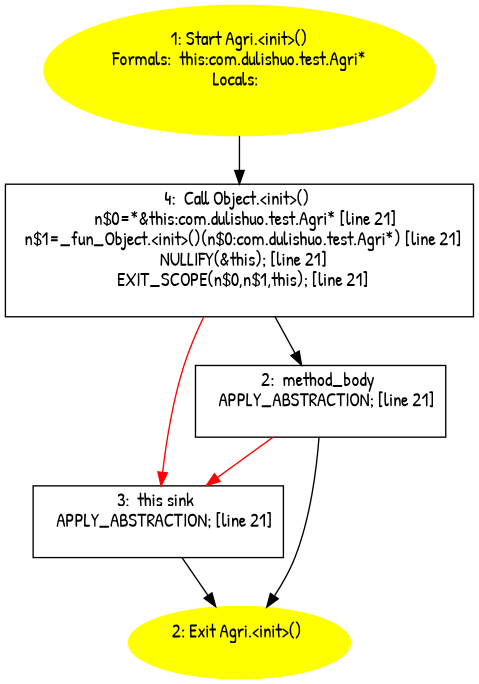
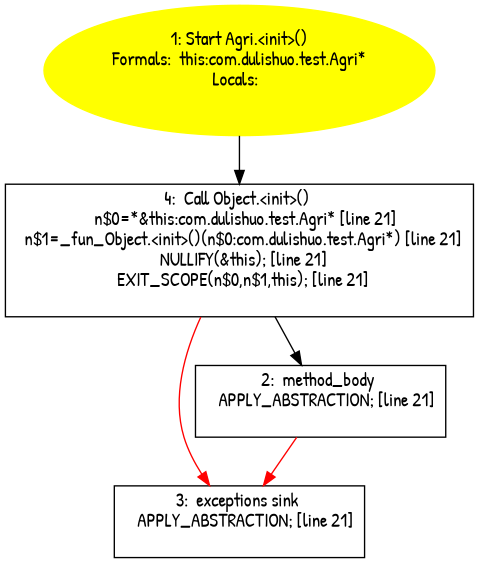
(158, 522) -> (239, 522)
(239, 643) -> none
